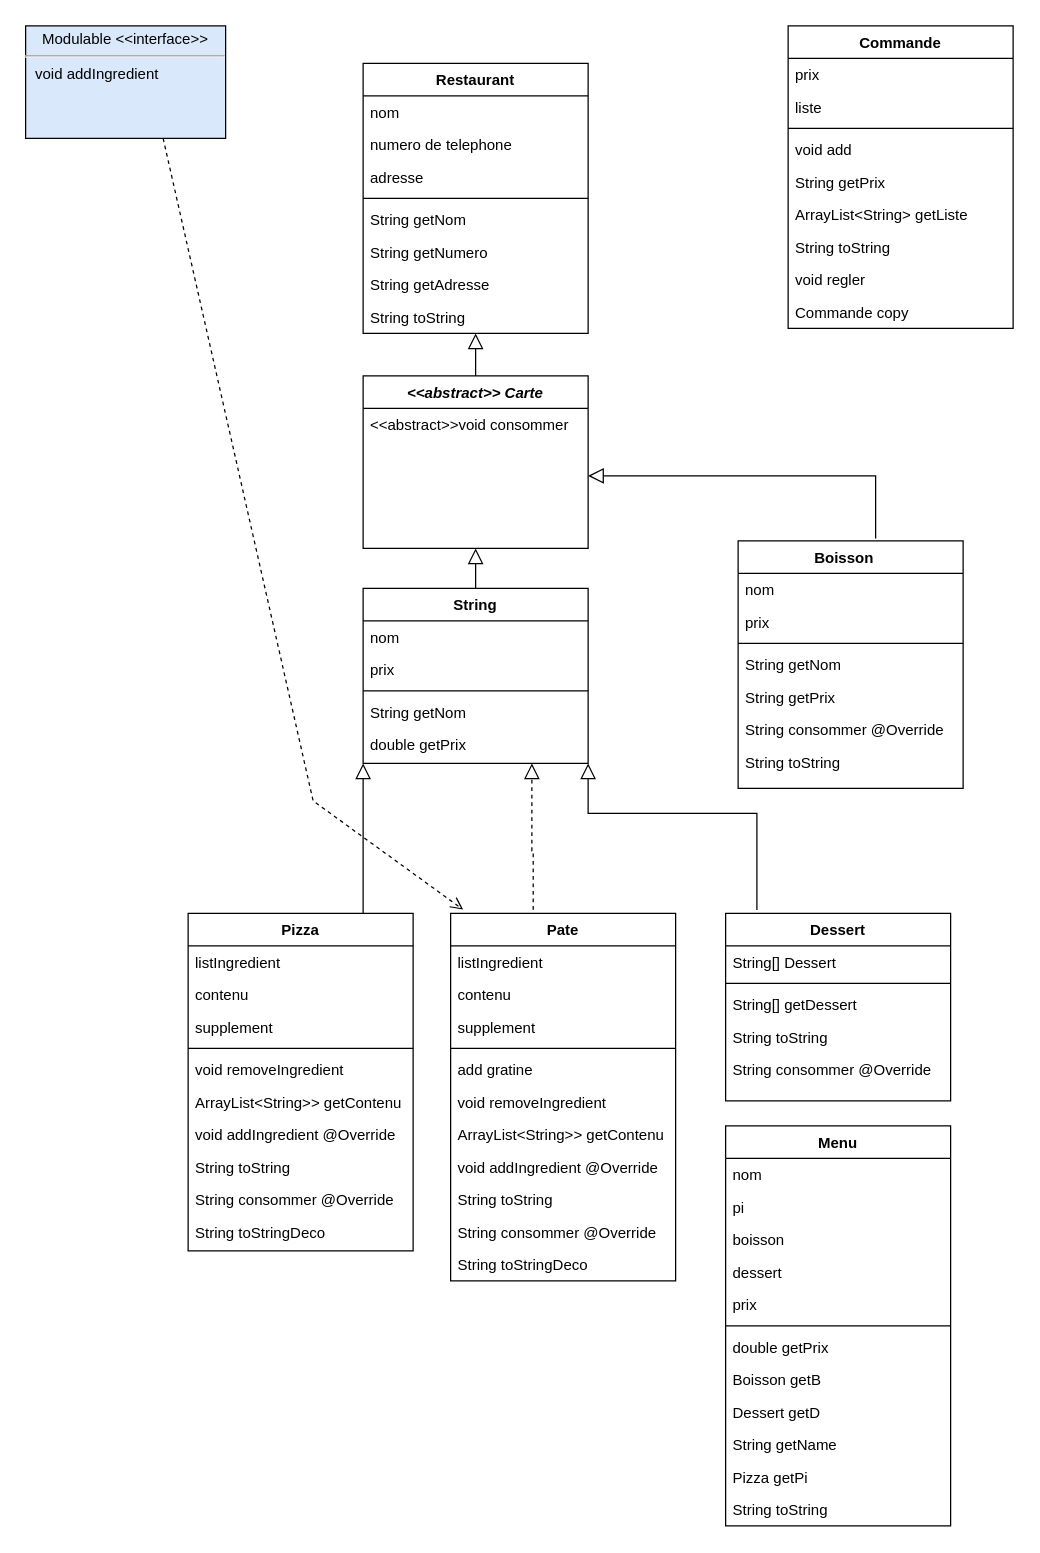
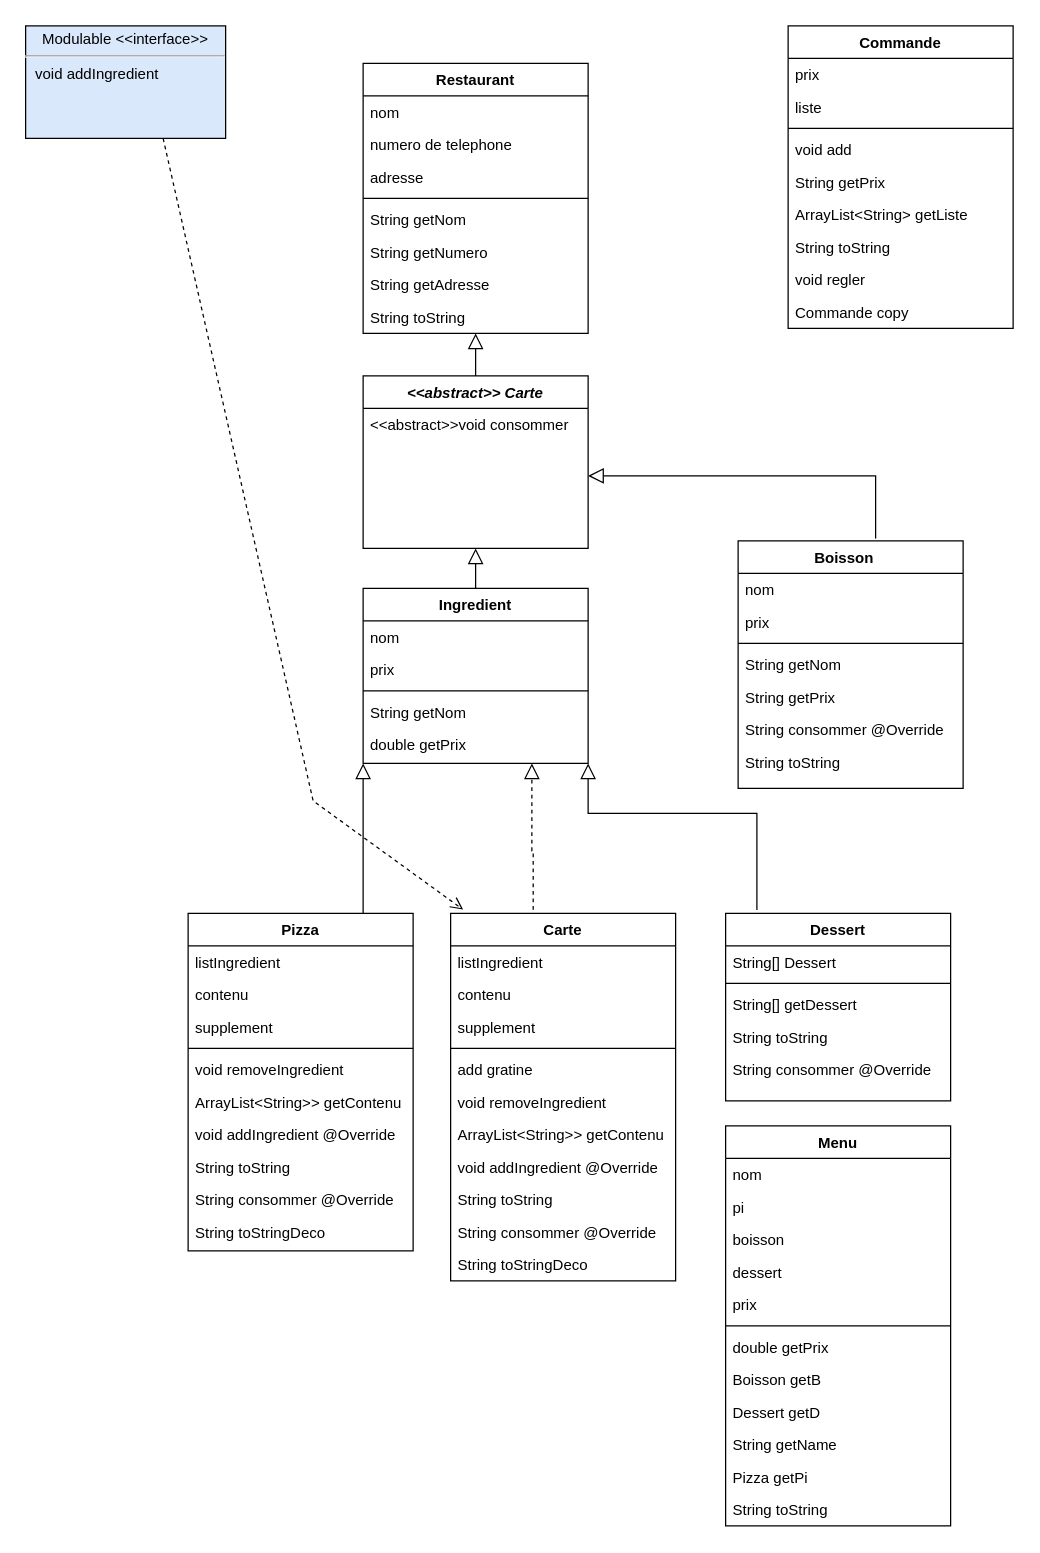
(475, 605) -> (475, 605)
(563, 930) -> (563, 930)
